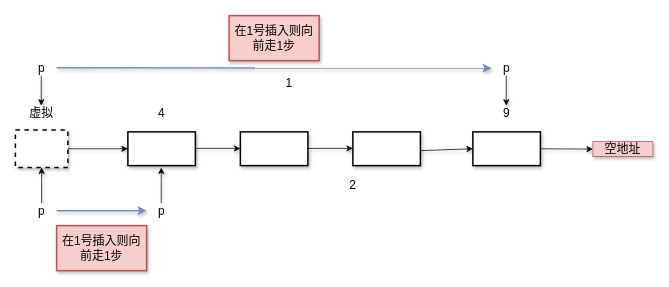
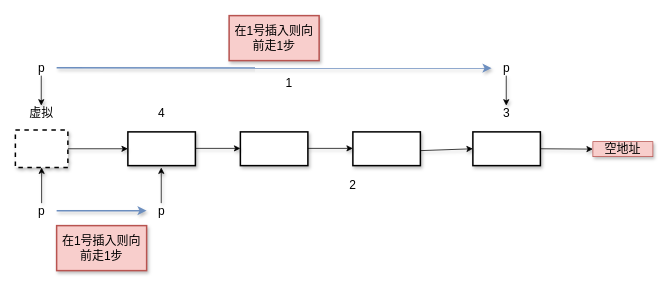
(507, 113) -> (507, 113)
